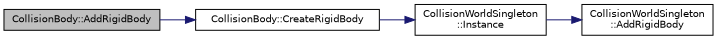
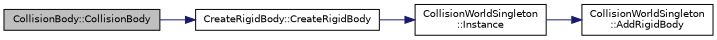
(82, 20) -> (82, 20)
(287, 20) -> (287, 20)
